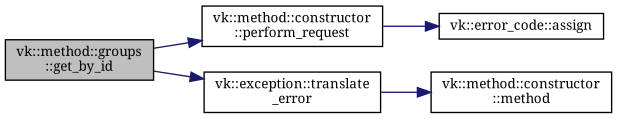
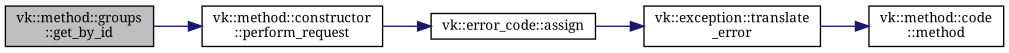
(172, 74) -> (613, 26)
(521, 92) -> (936, 26)
